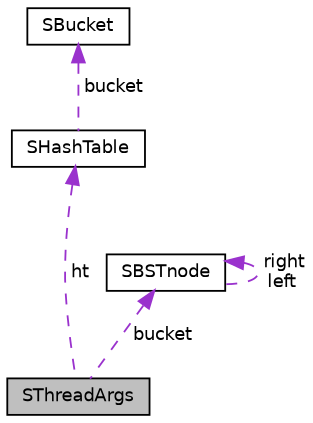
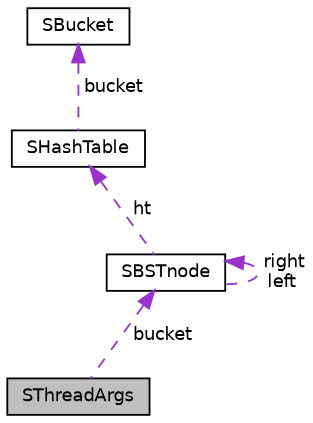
(65, 282) -> (128, 218)
